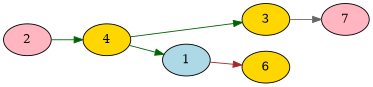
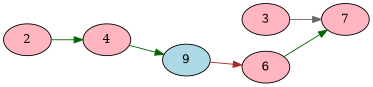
(266, 19) -> (266, 19)
(182, 30) -> none
(107, 40) -> (107, 40)
none -> (302, 46)
(186, 60) -> (186, 60)
(266, 67) -> (266, 67)
